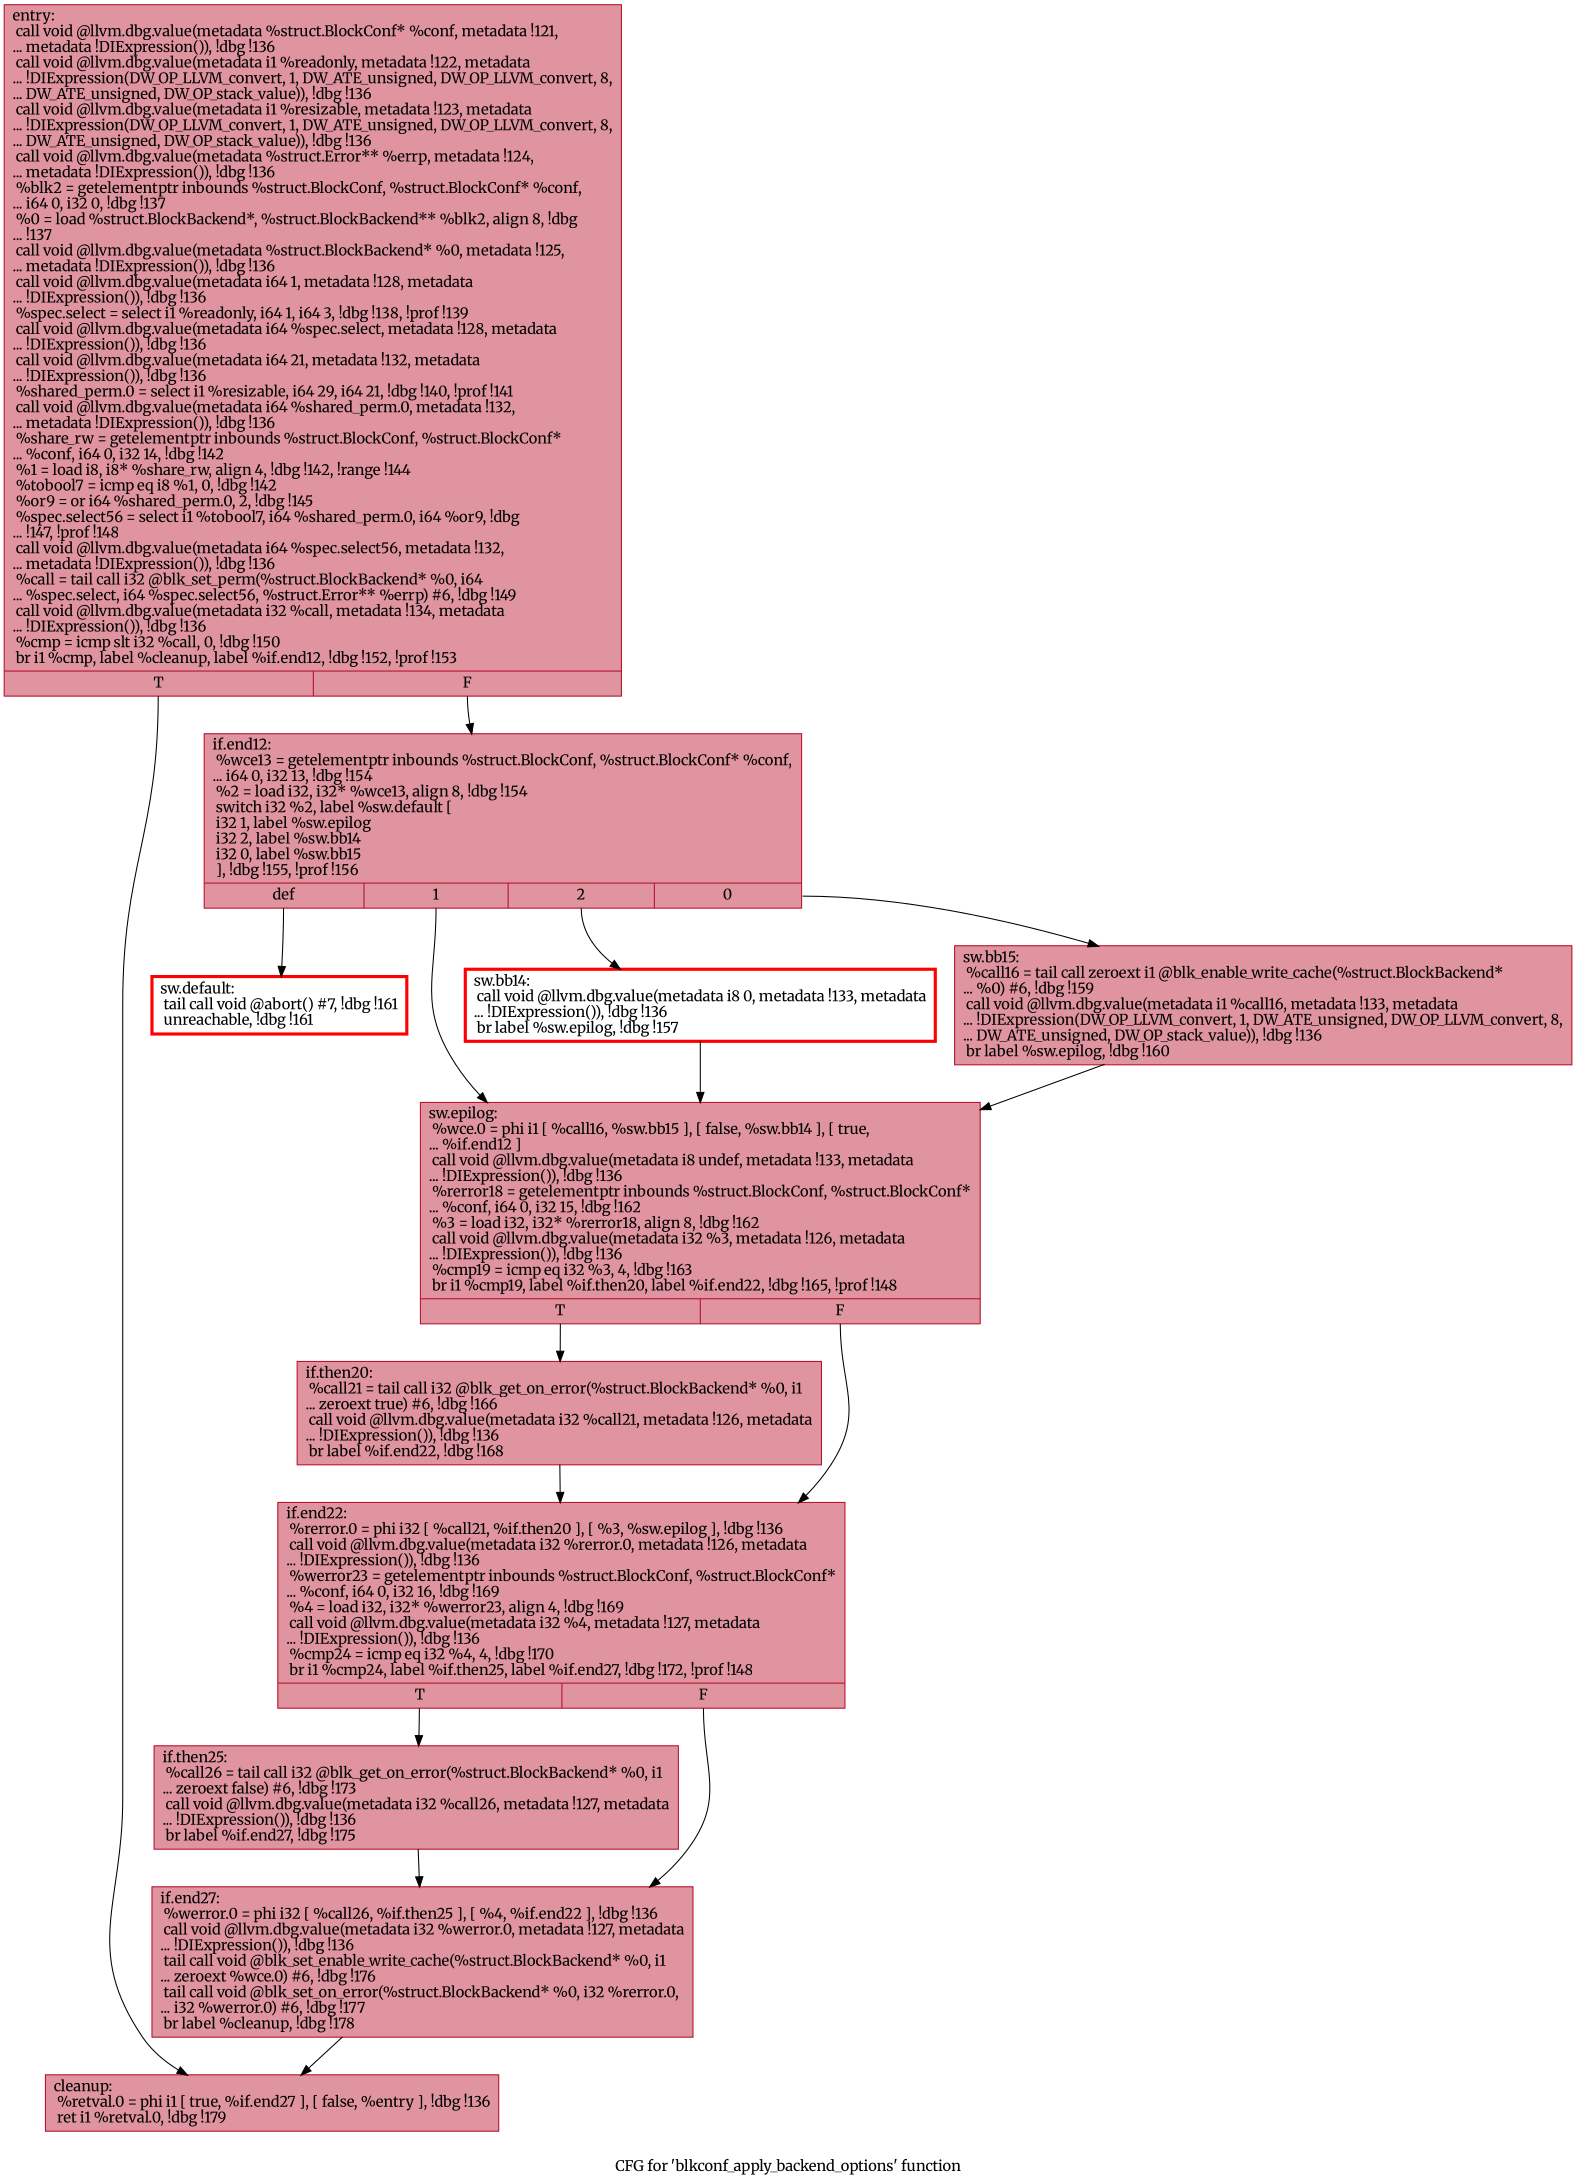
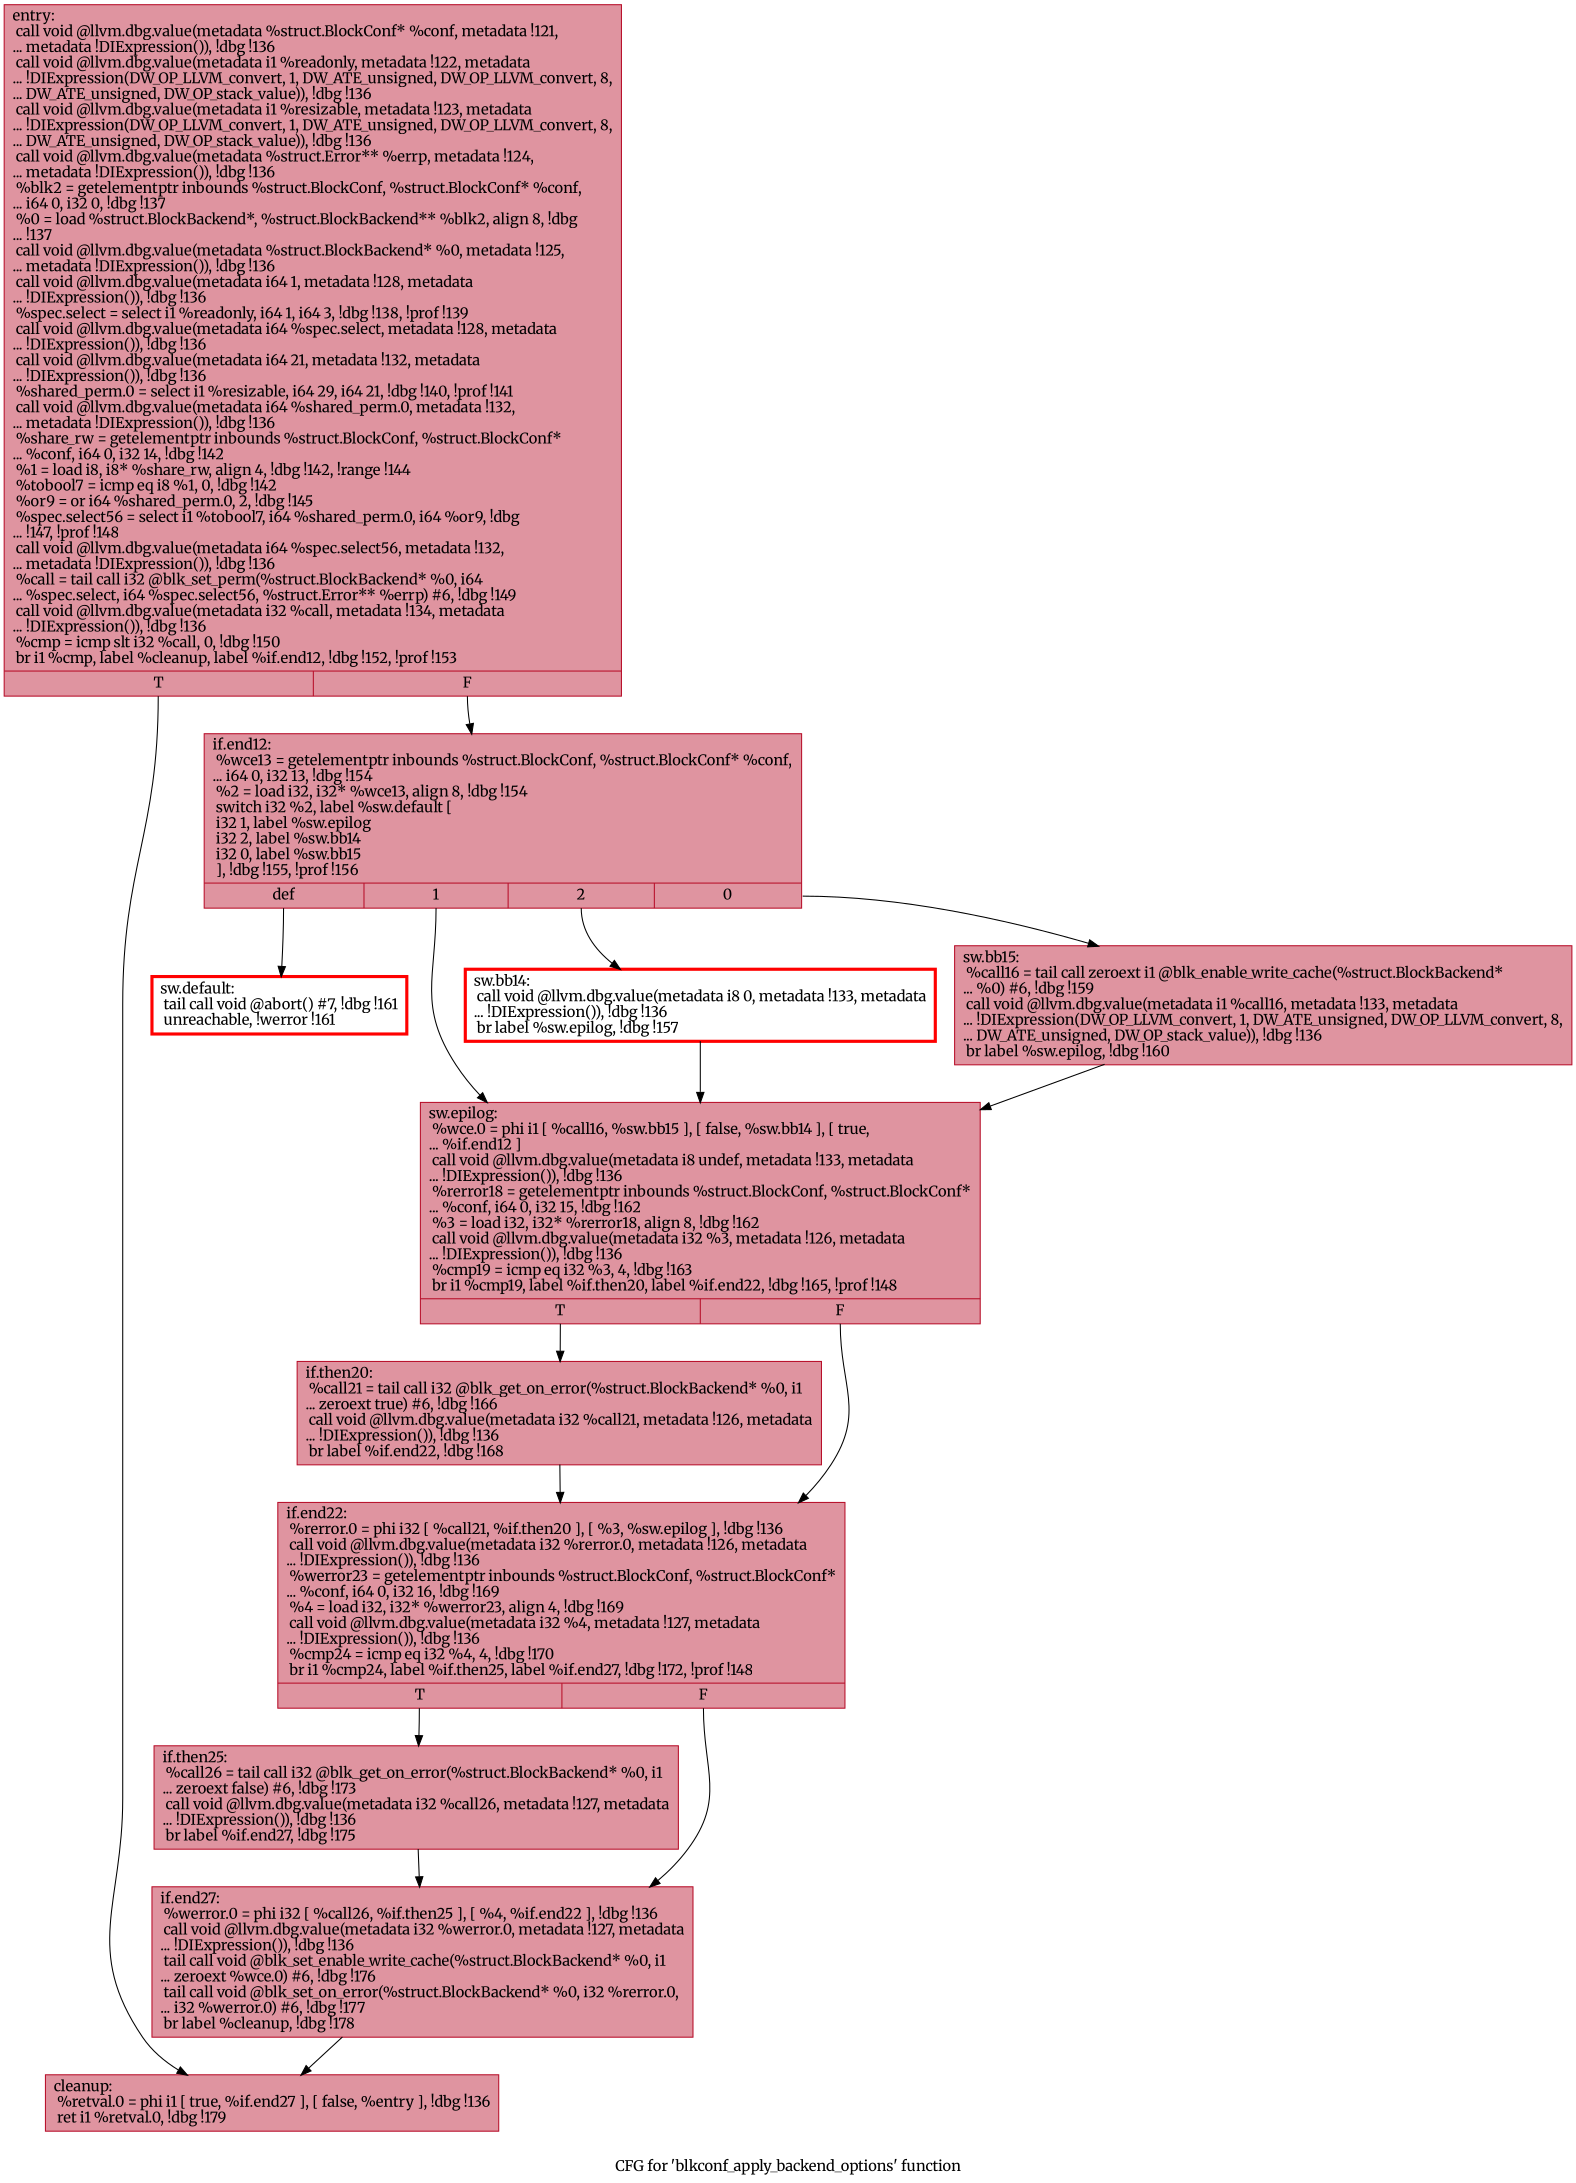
(237, 1020) -> (248, 1020)
